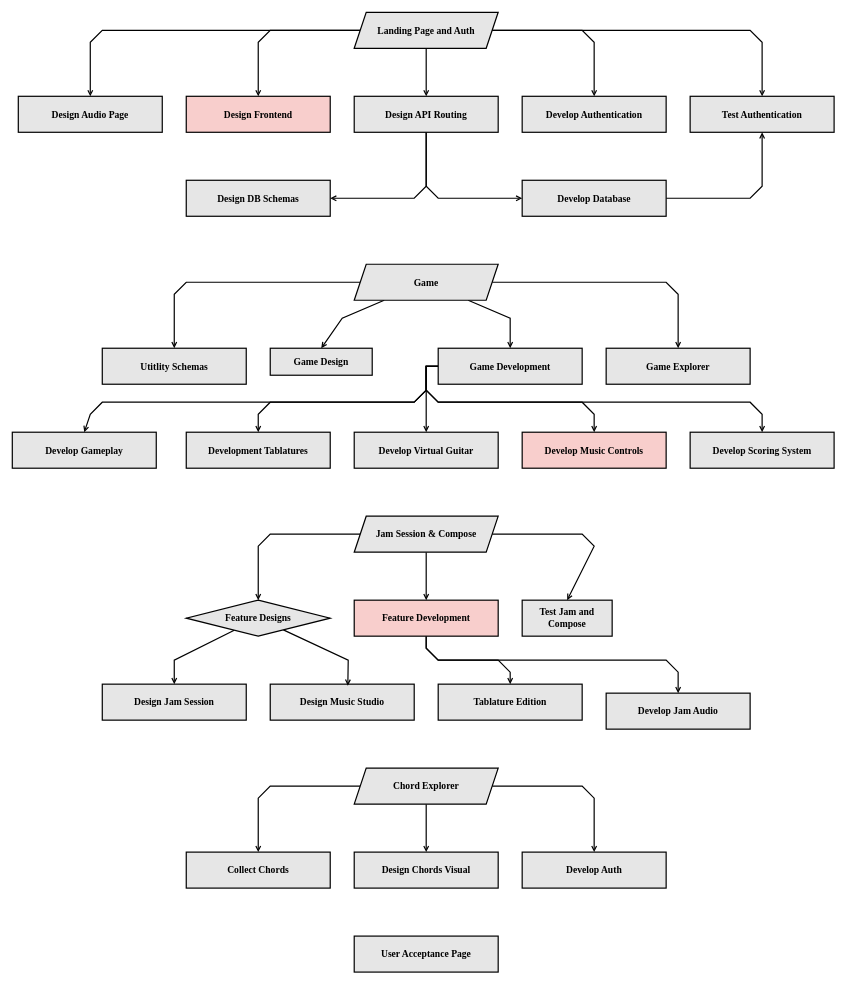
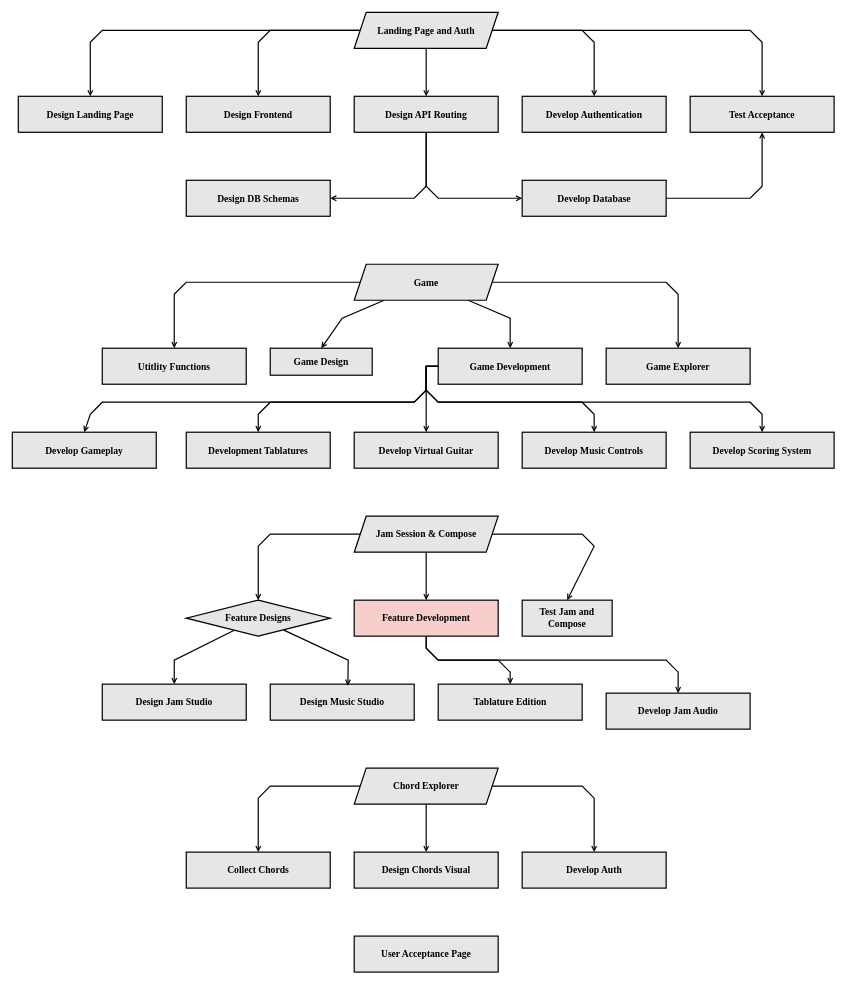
(90, 114) -> (90, 114)
(258, 114) -> (258, 114)
(762, 114) -> (762, 114)
(174, 366) -> (174, 366)
(594, 450) -> (594, 450)
(174, 702) -> (174, 702)
